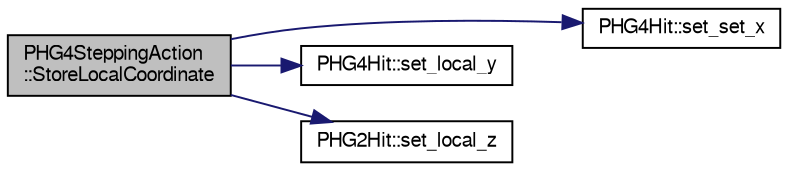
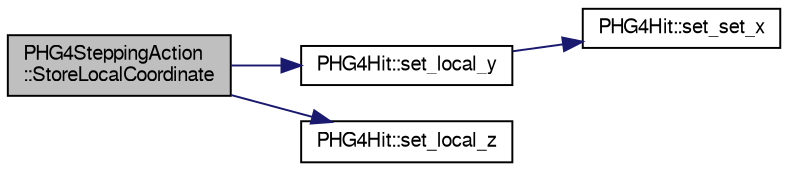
(396, 22) -> (538, 48)
(407, 142) -> (407, 142)
